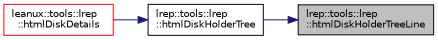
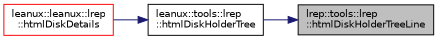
(59, 20) -> (59, 20)
(206, 20) -> (206, 20)
